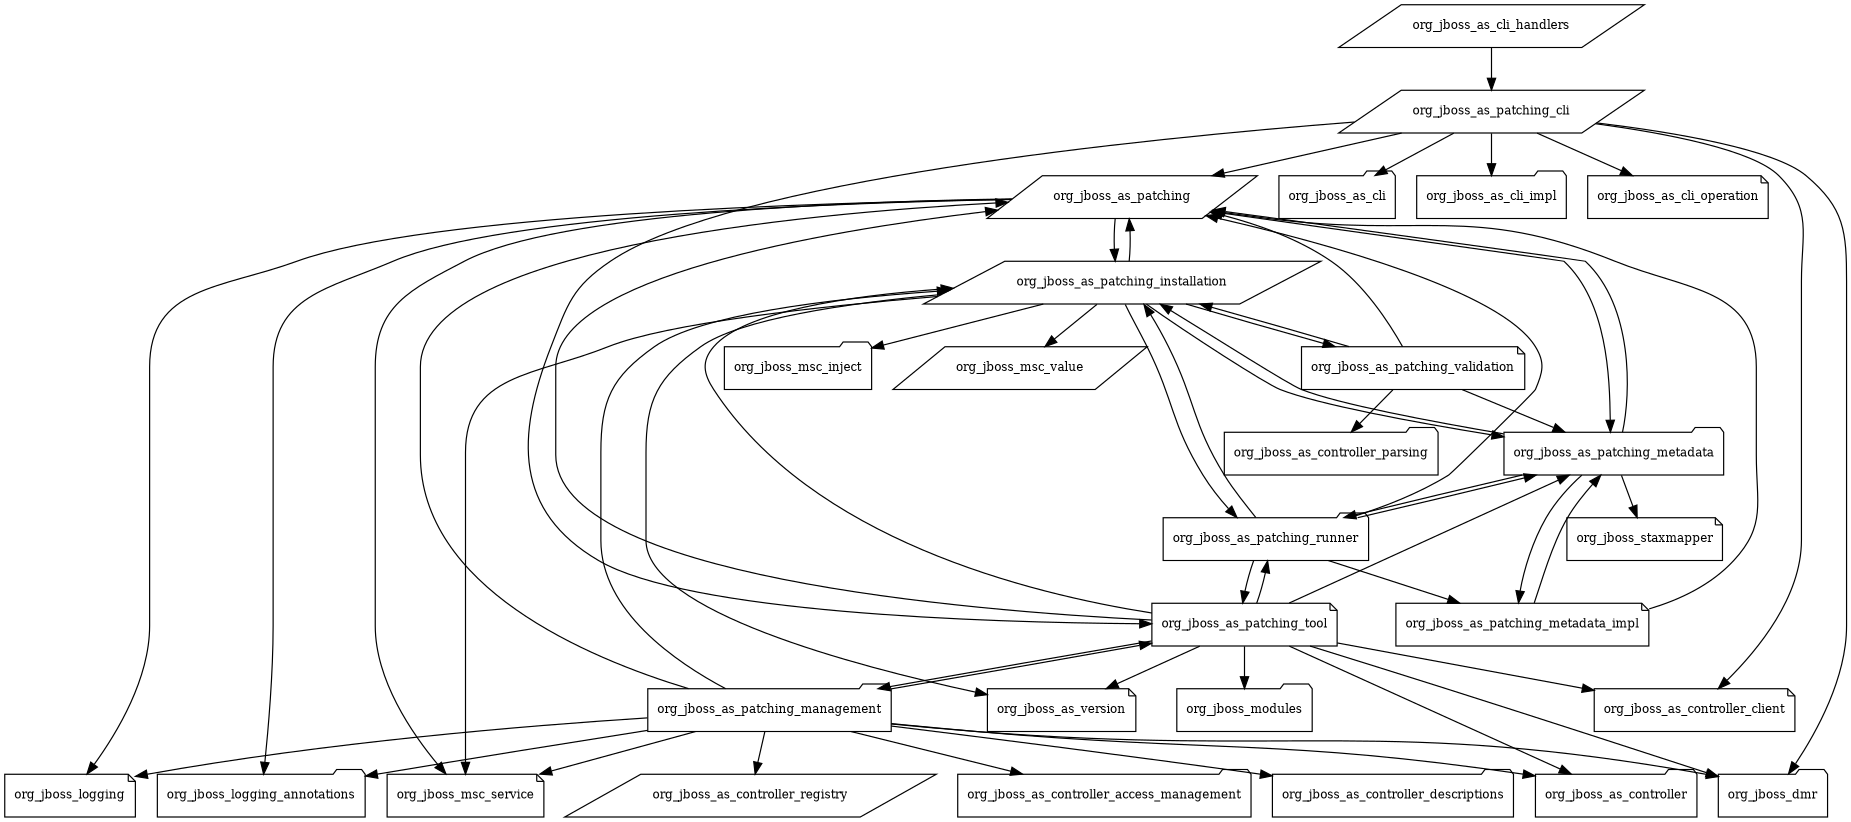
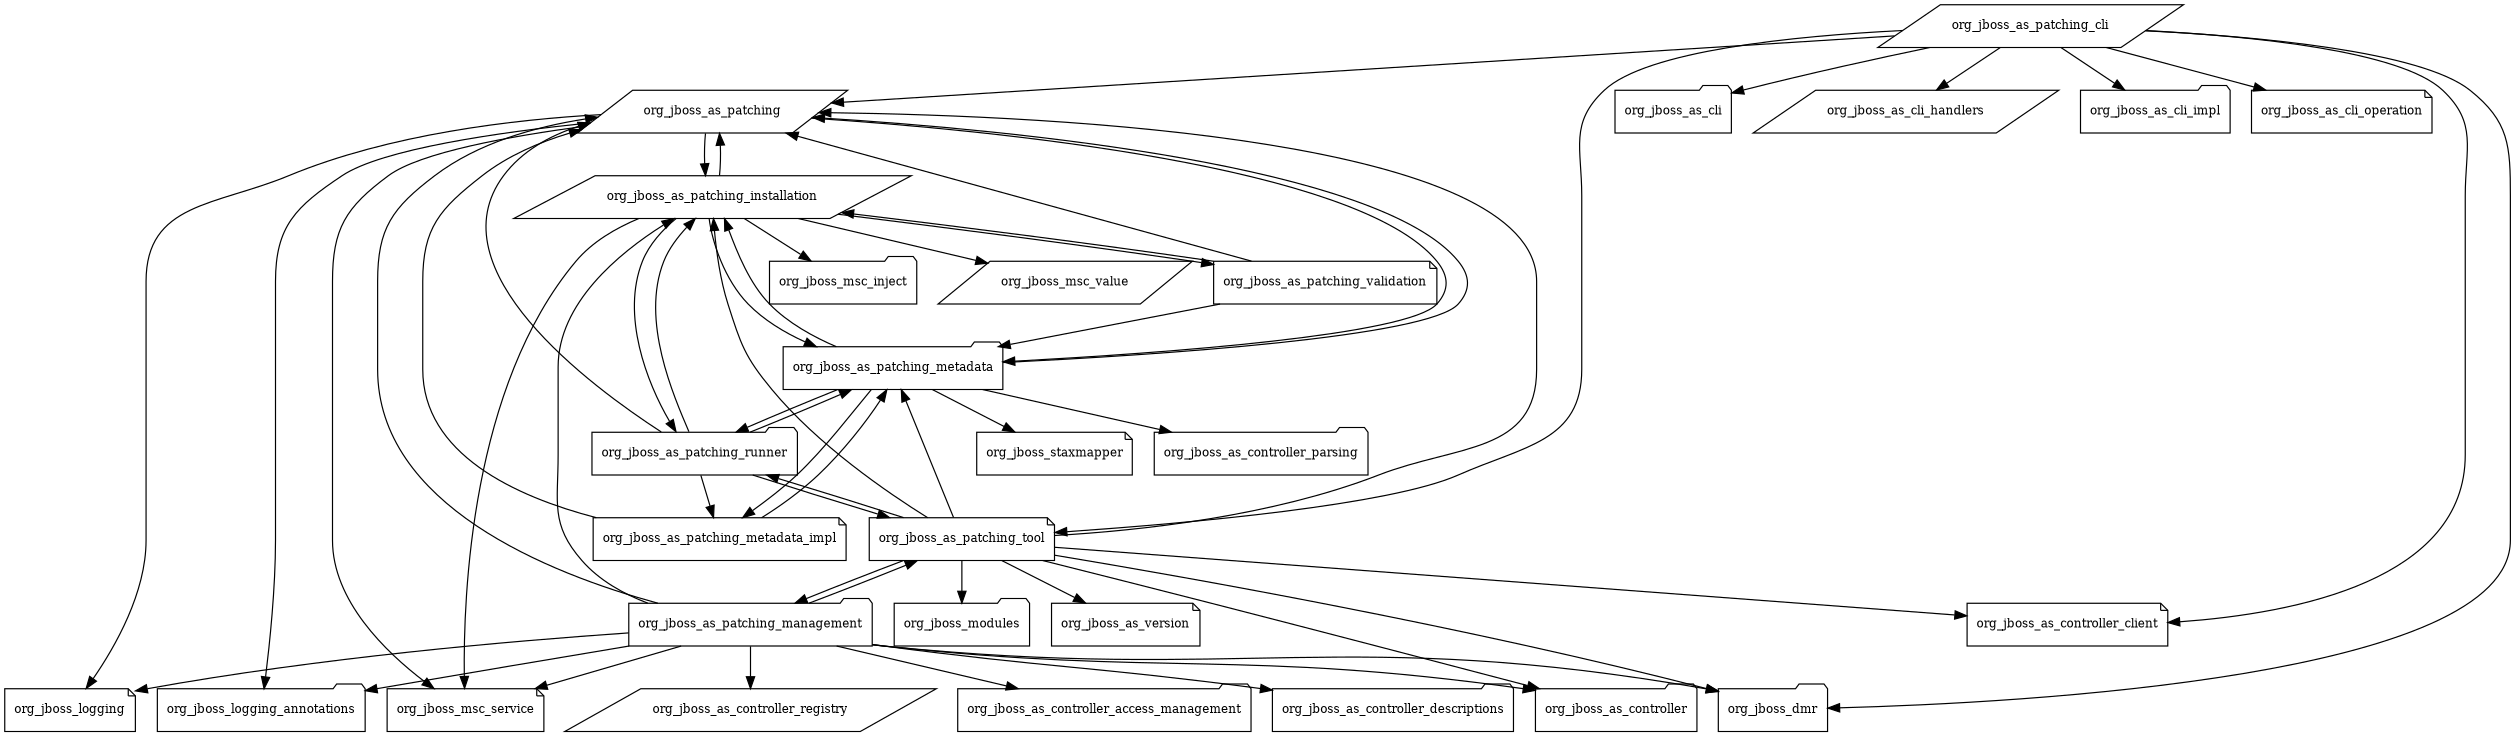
(1492, 63) -> (1973, 66)
(1380, 403) -> (1071, 410)
(646, 498) -> none
